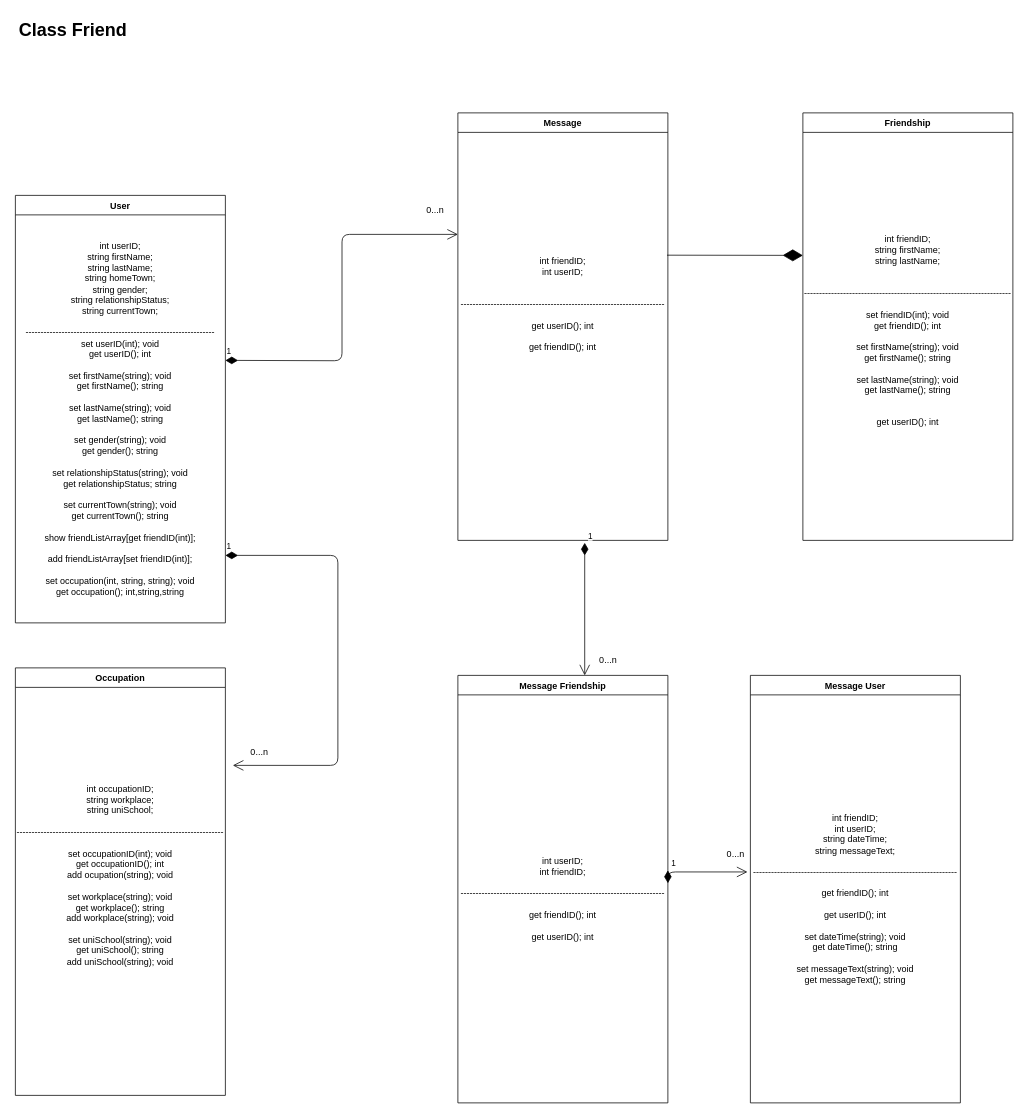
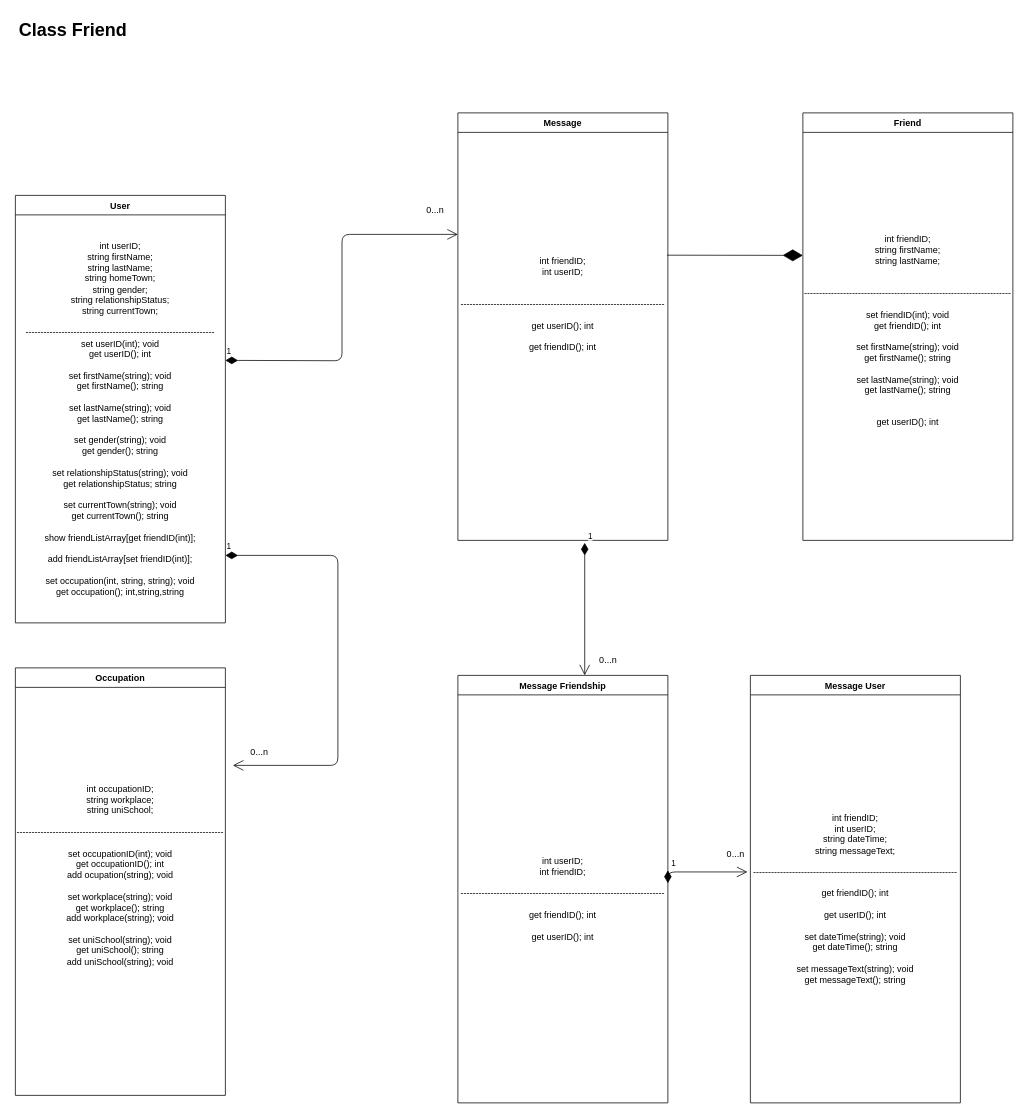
(908, 123) -> (908, 123)
